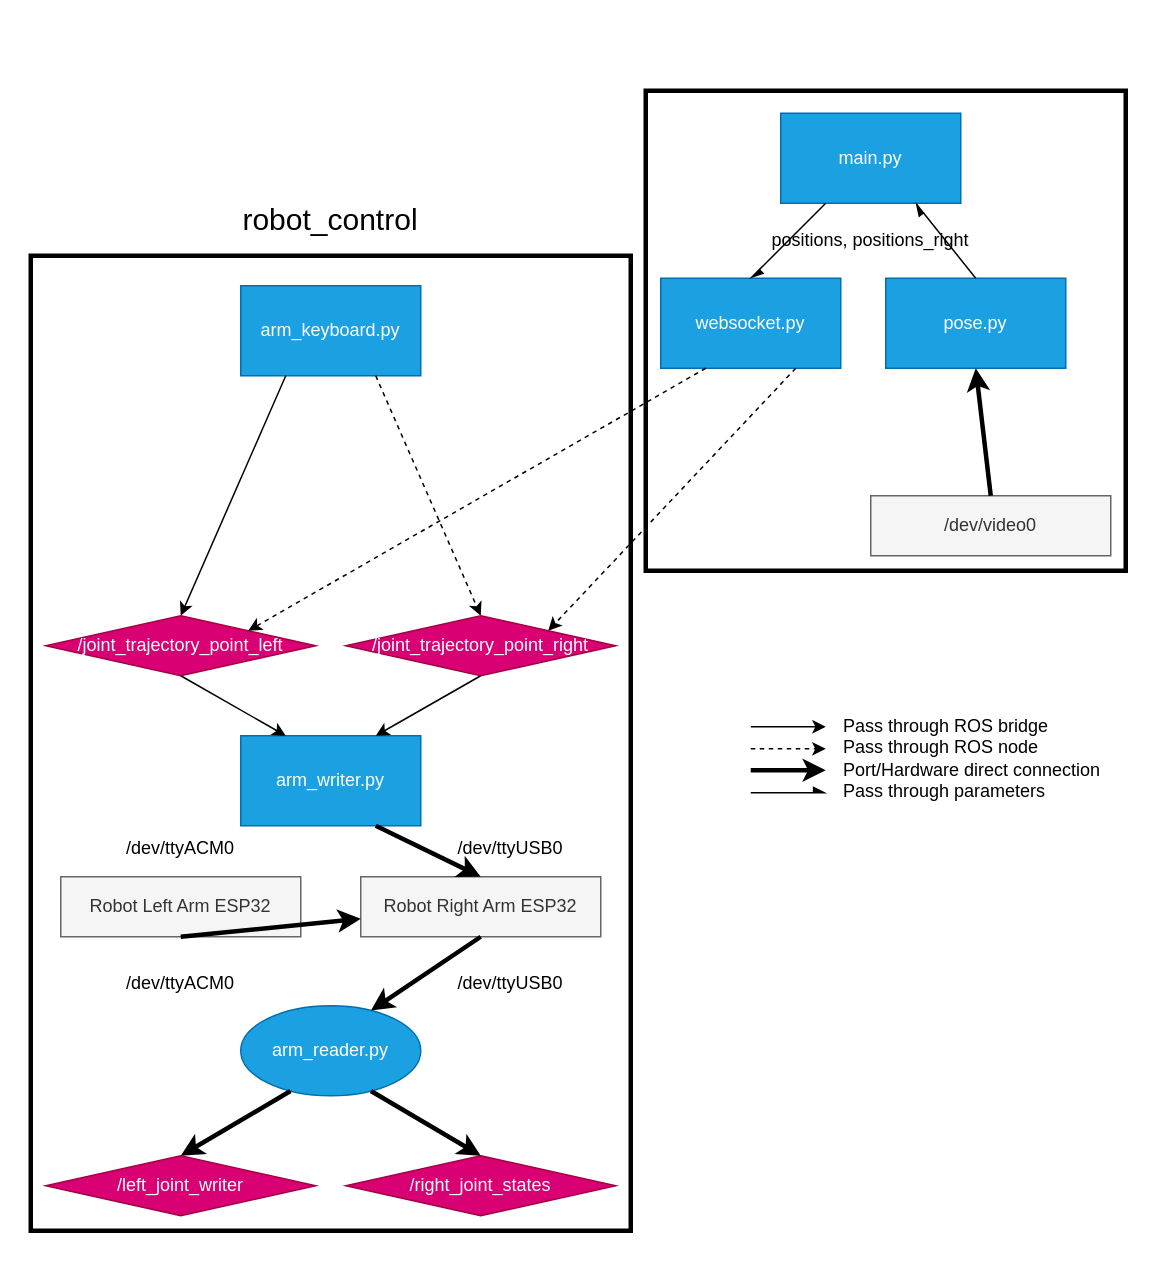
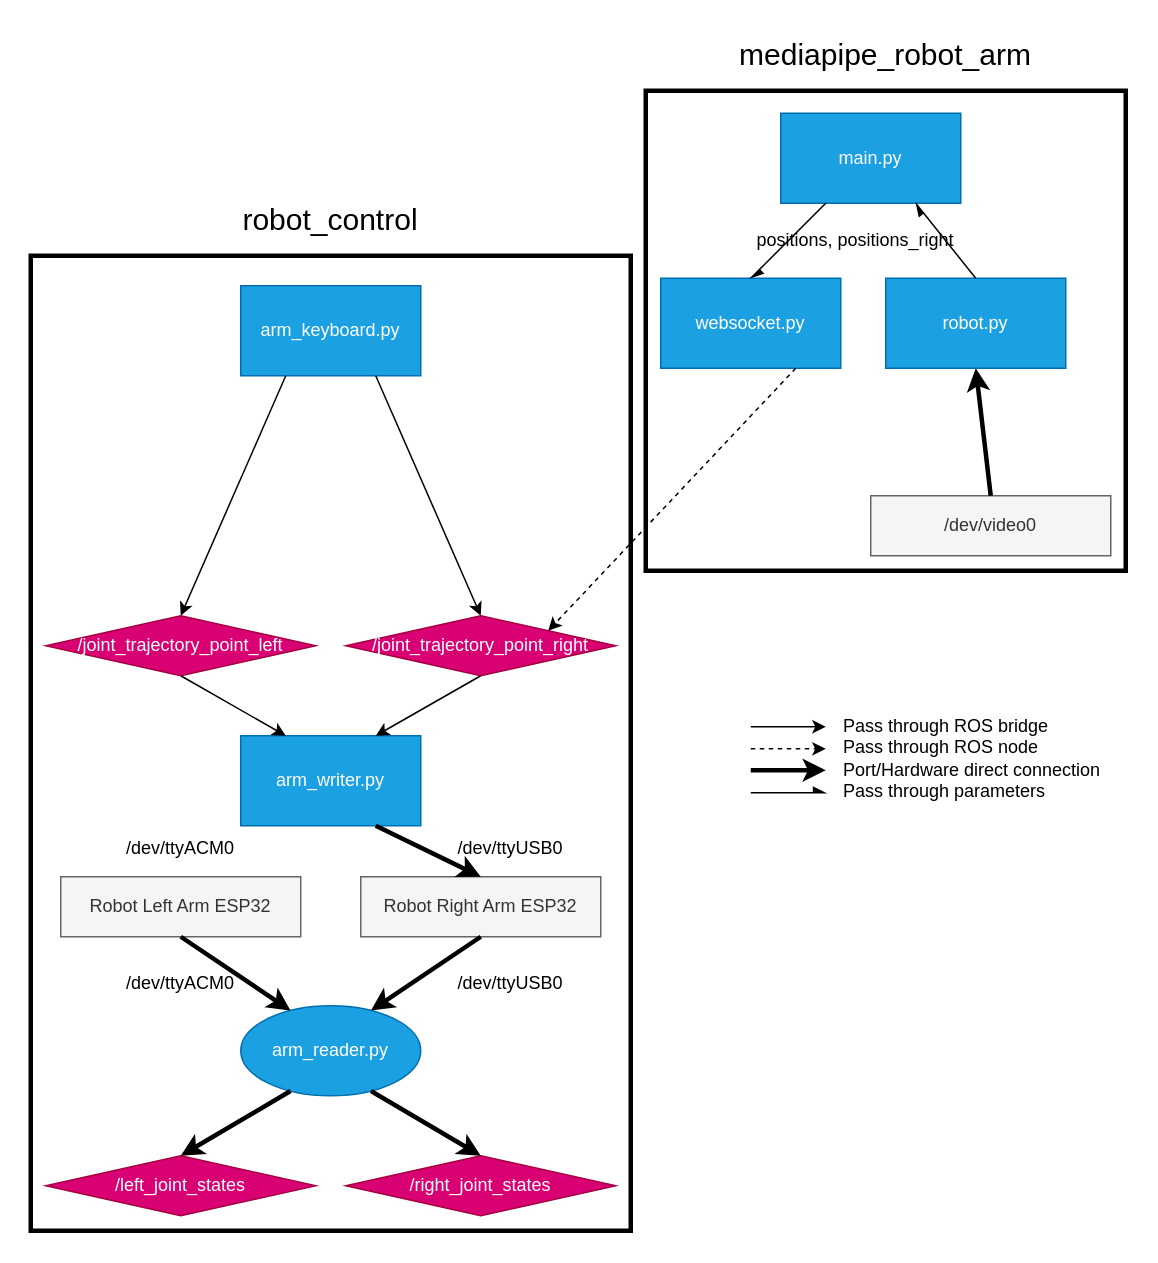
none -> (886, 53)
(871, 241) -> (856, 241)
(976, 323) -> (976, 323)
(427, 492) -> (427, 492)
(482, 497) -> none
(263, 929) -> (229, 969)
(181, 1186) -> (181, 1186)
